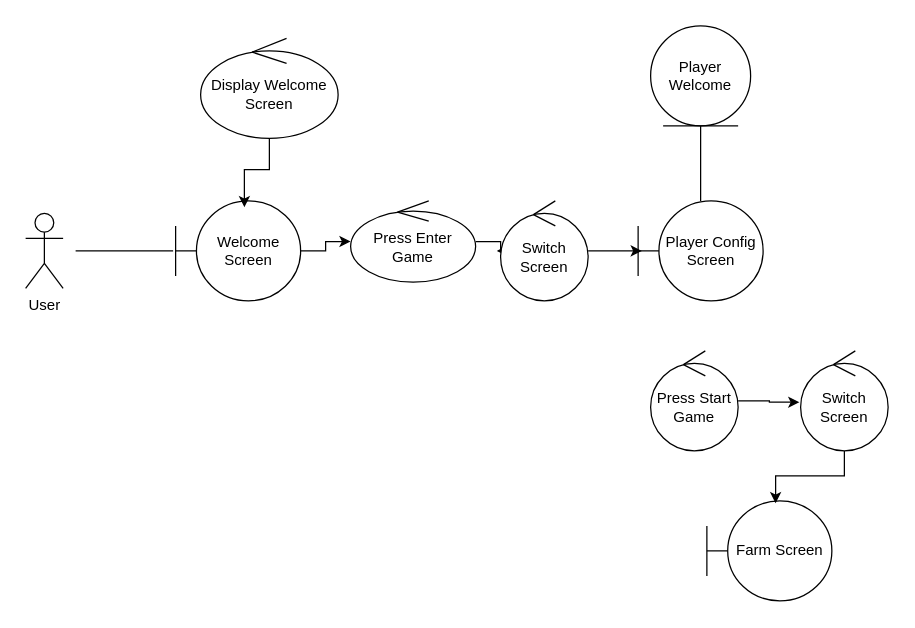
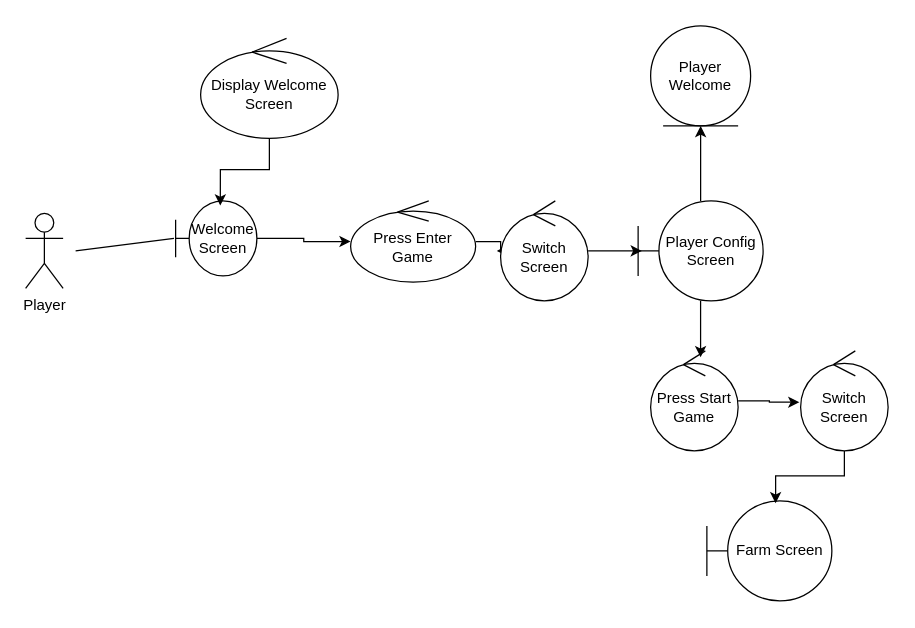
(701, 133) -> (701, 136)
(238, 251) -> (216, 238)
(45, 306) -> (45, 306)
none -> (701, 325)
